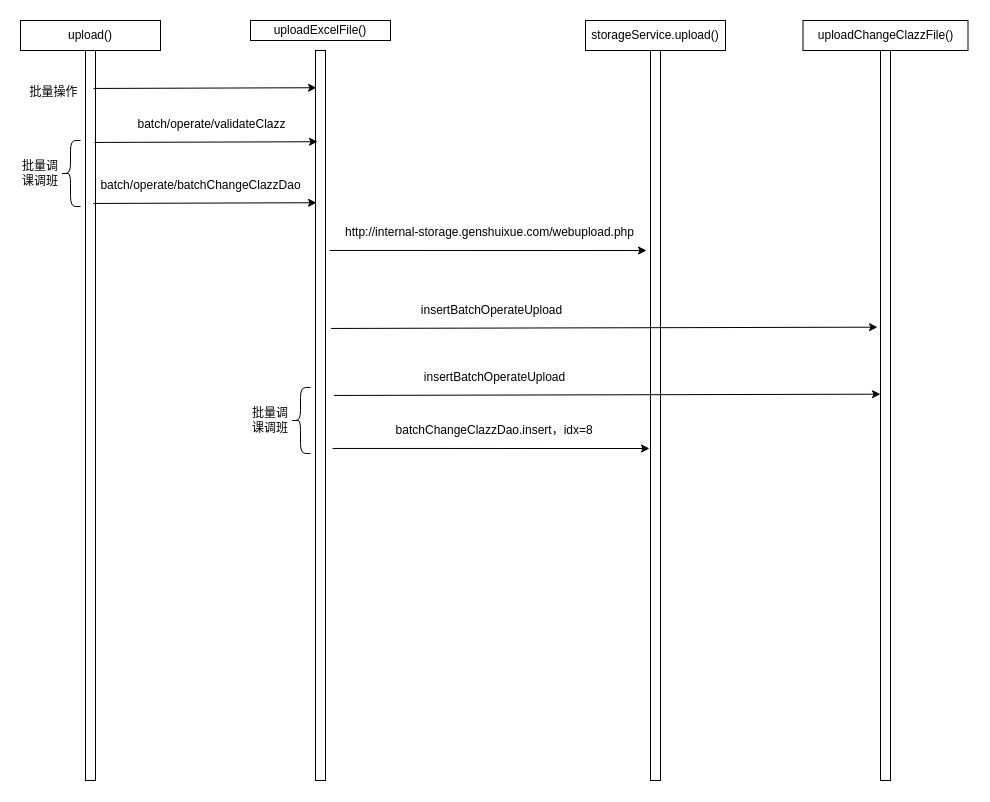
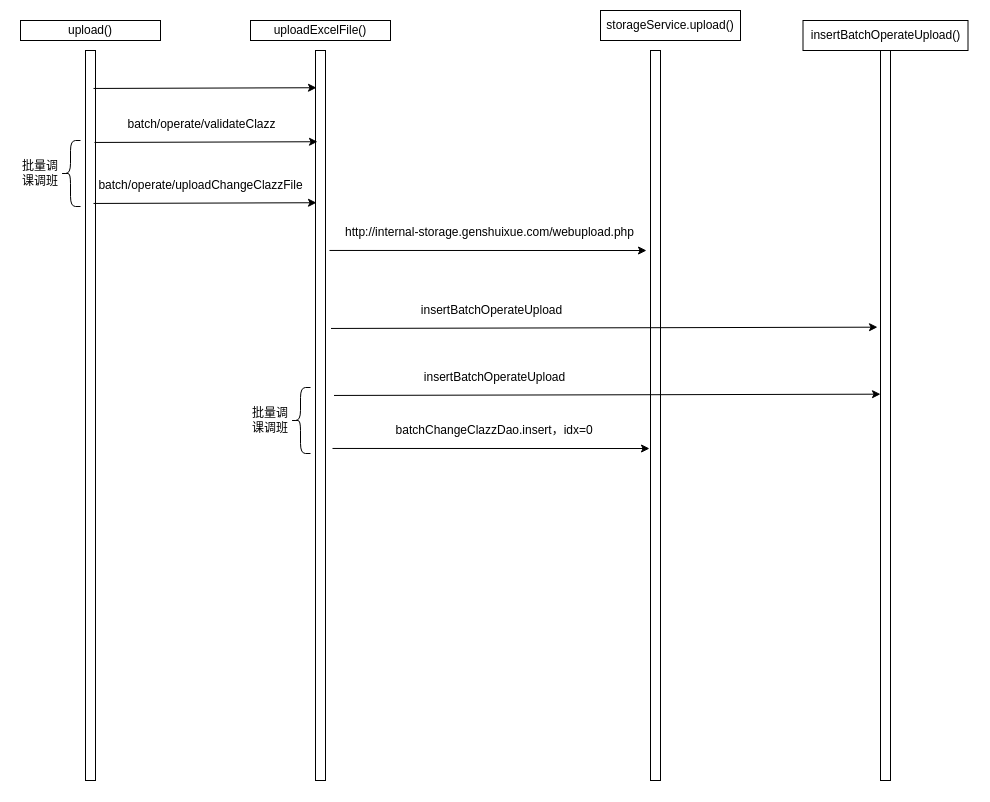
(91, 36) -> (91, 31)
(656, 36) -> (671, 26)
(886, 36) -> (886, 36)
(54, 92) -> none
(212, 125) -> (202, 125)
(201, 186) -> (201, 186)
(493, 431) -> (493, 431)
